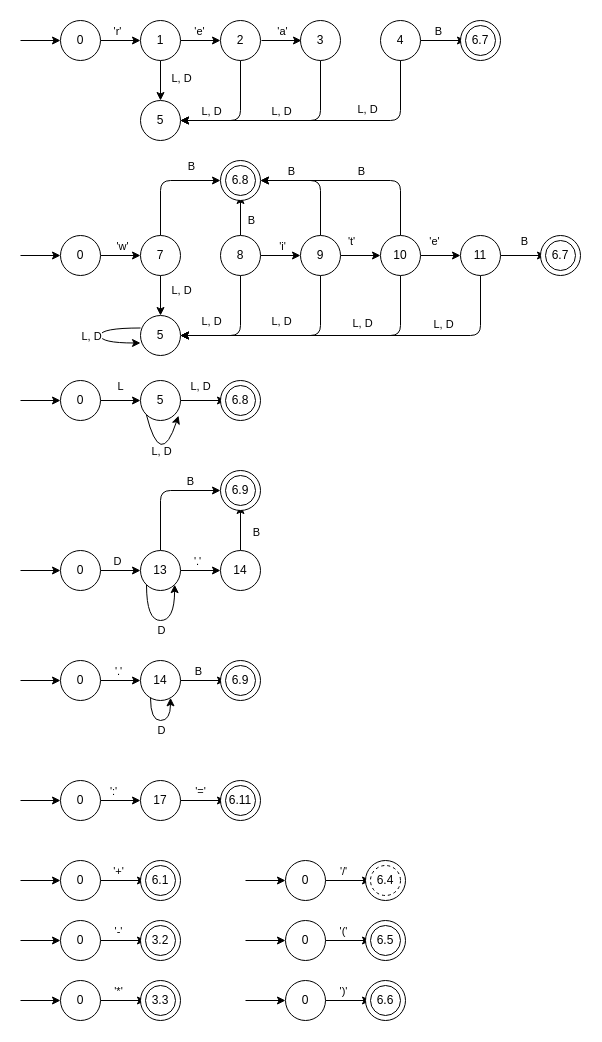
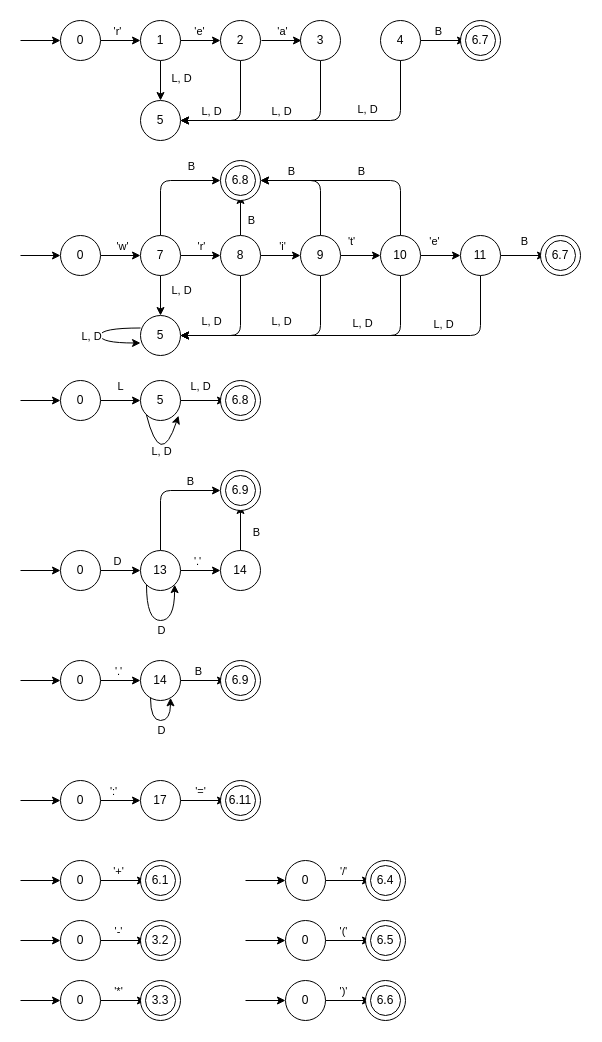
none -> (197, 256)
(386, 881) -> (386, 881)
